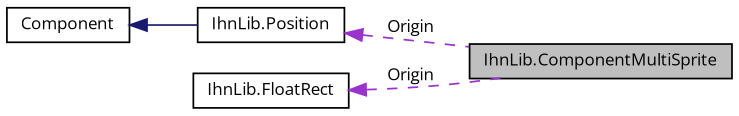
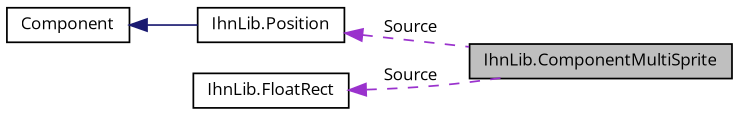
(409, 28) -> (409, 28)
(409, 76) -> (409, 76)
